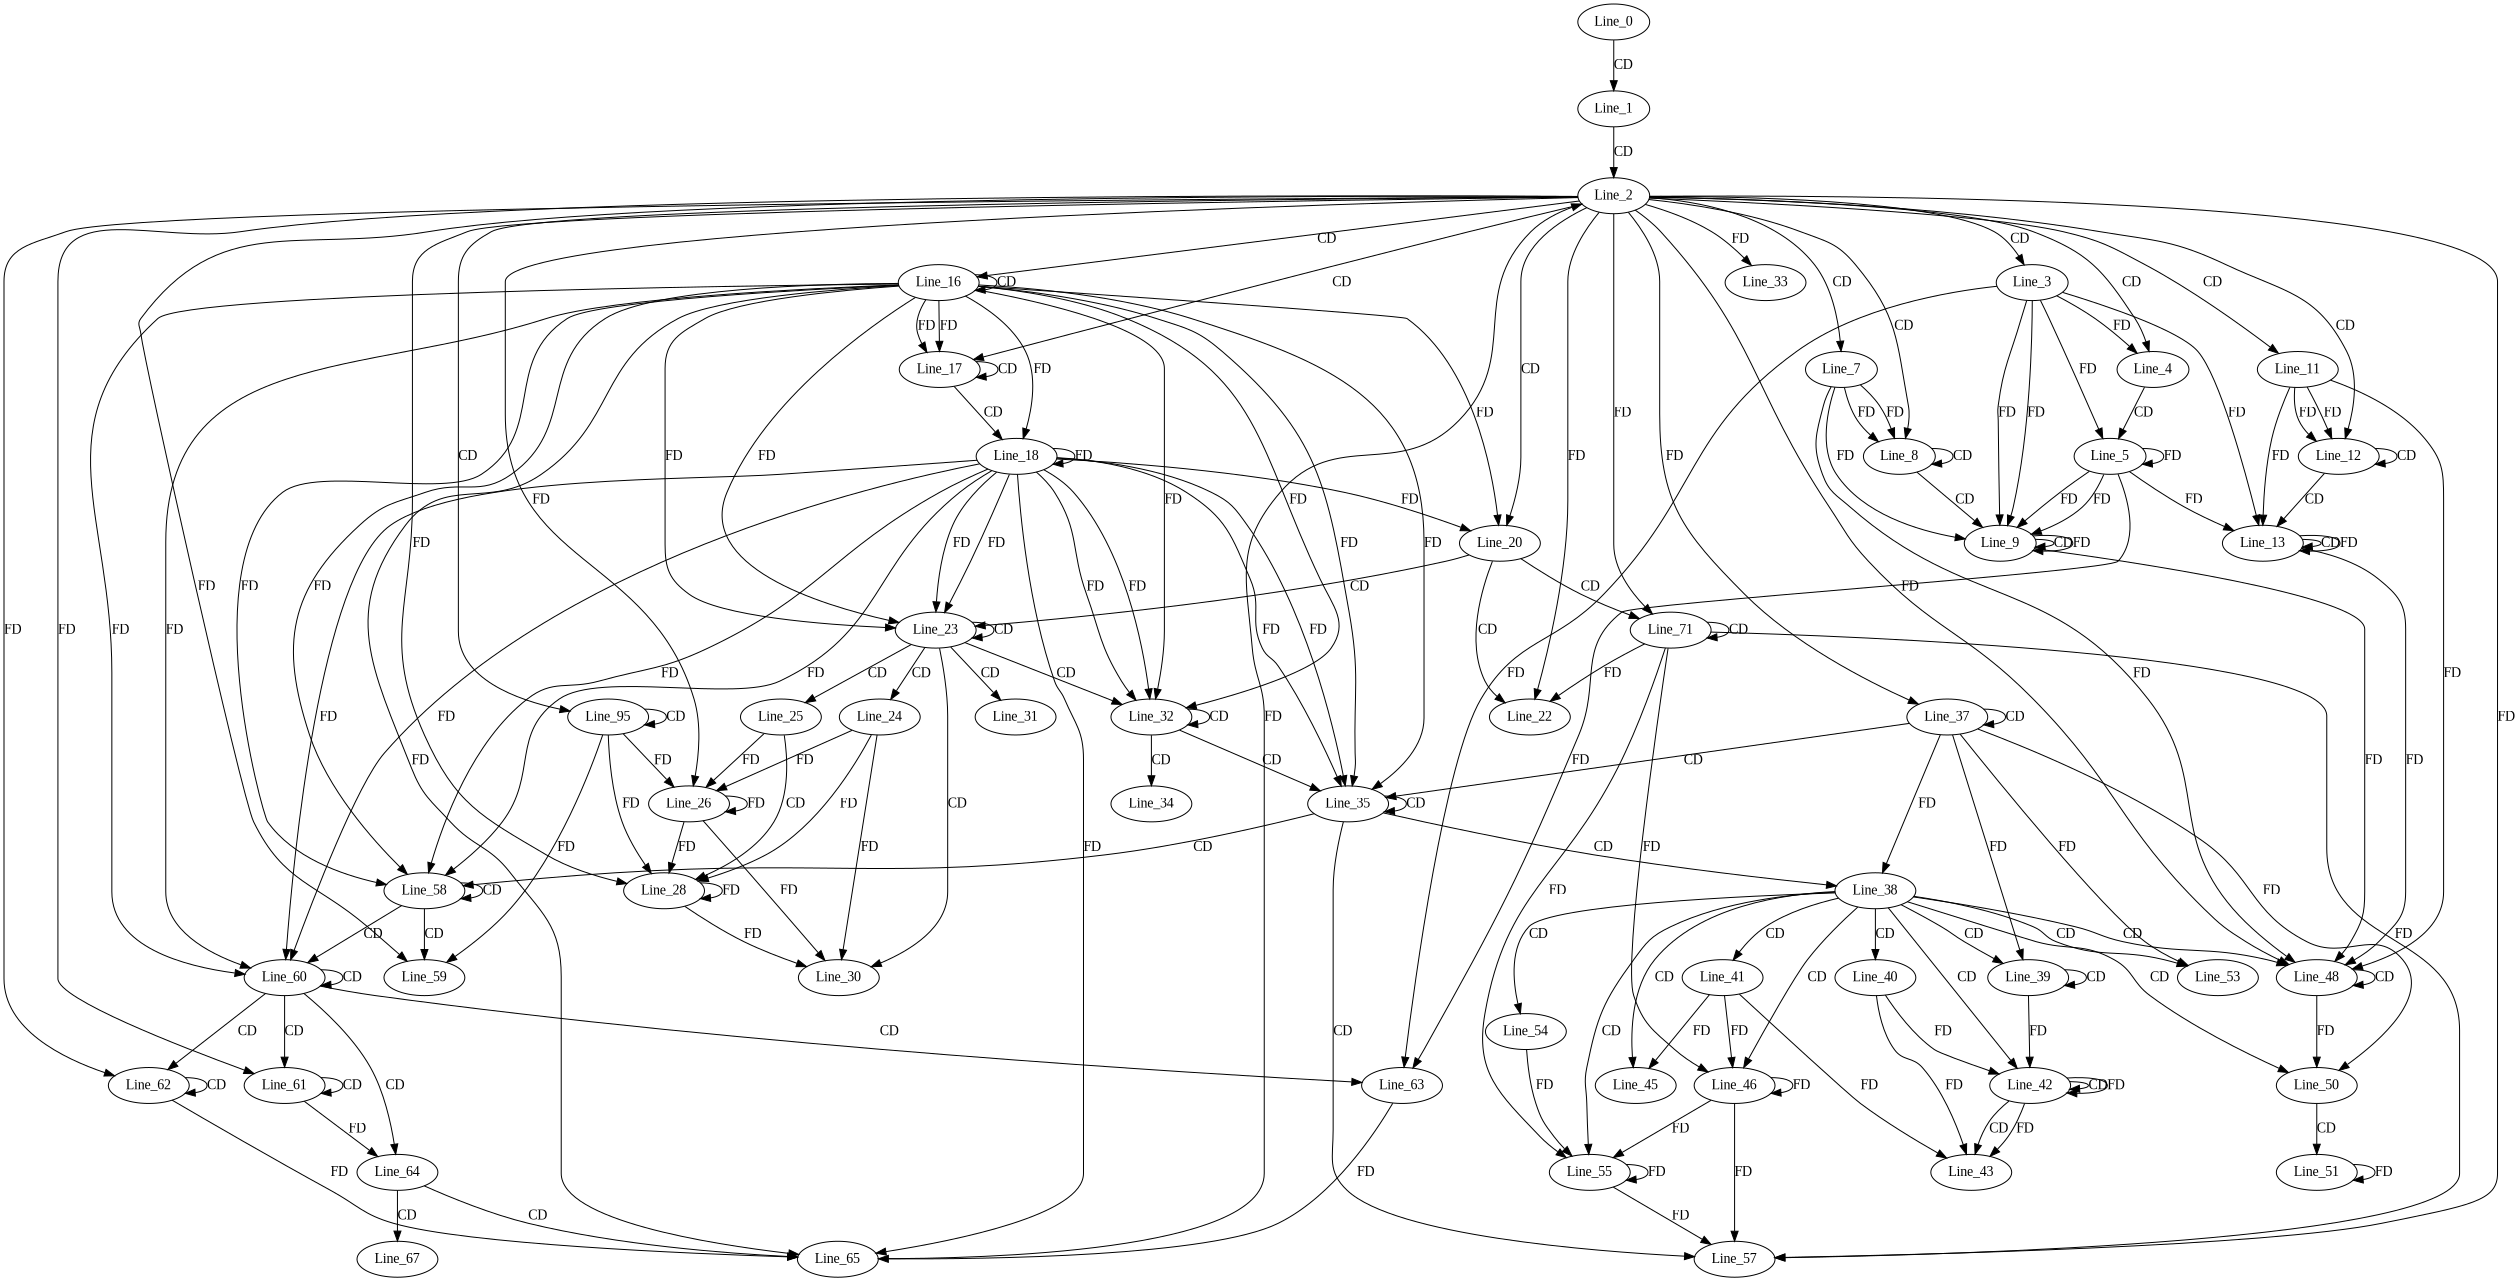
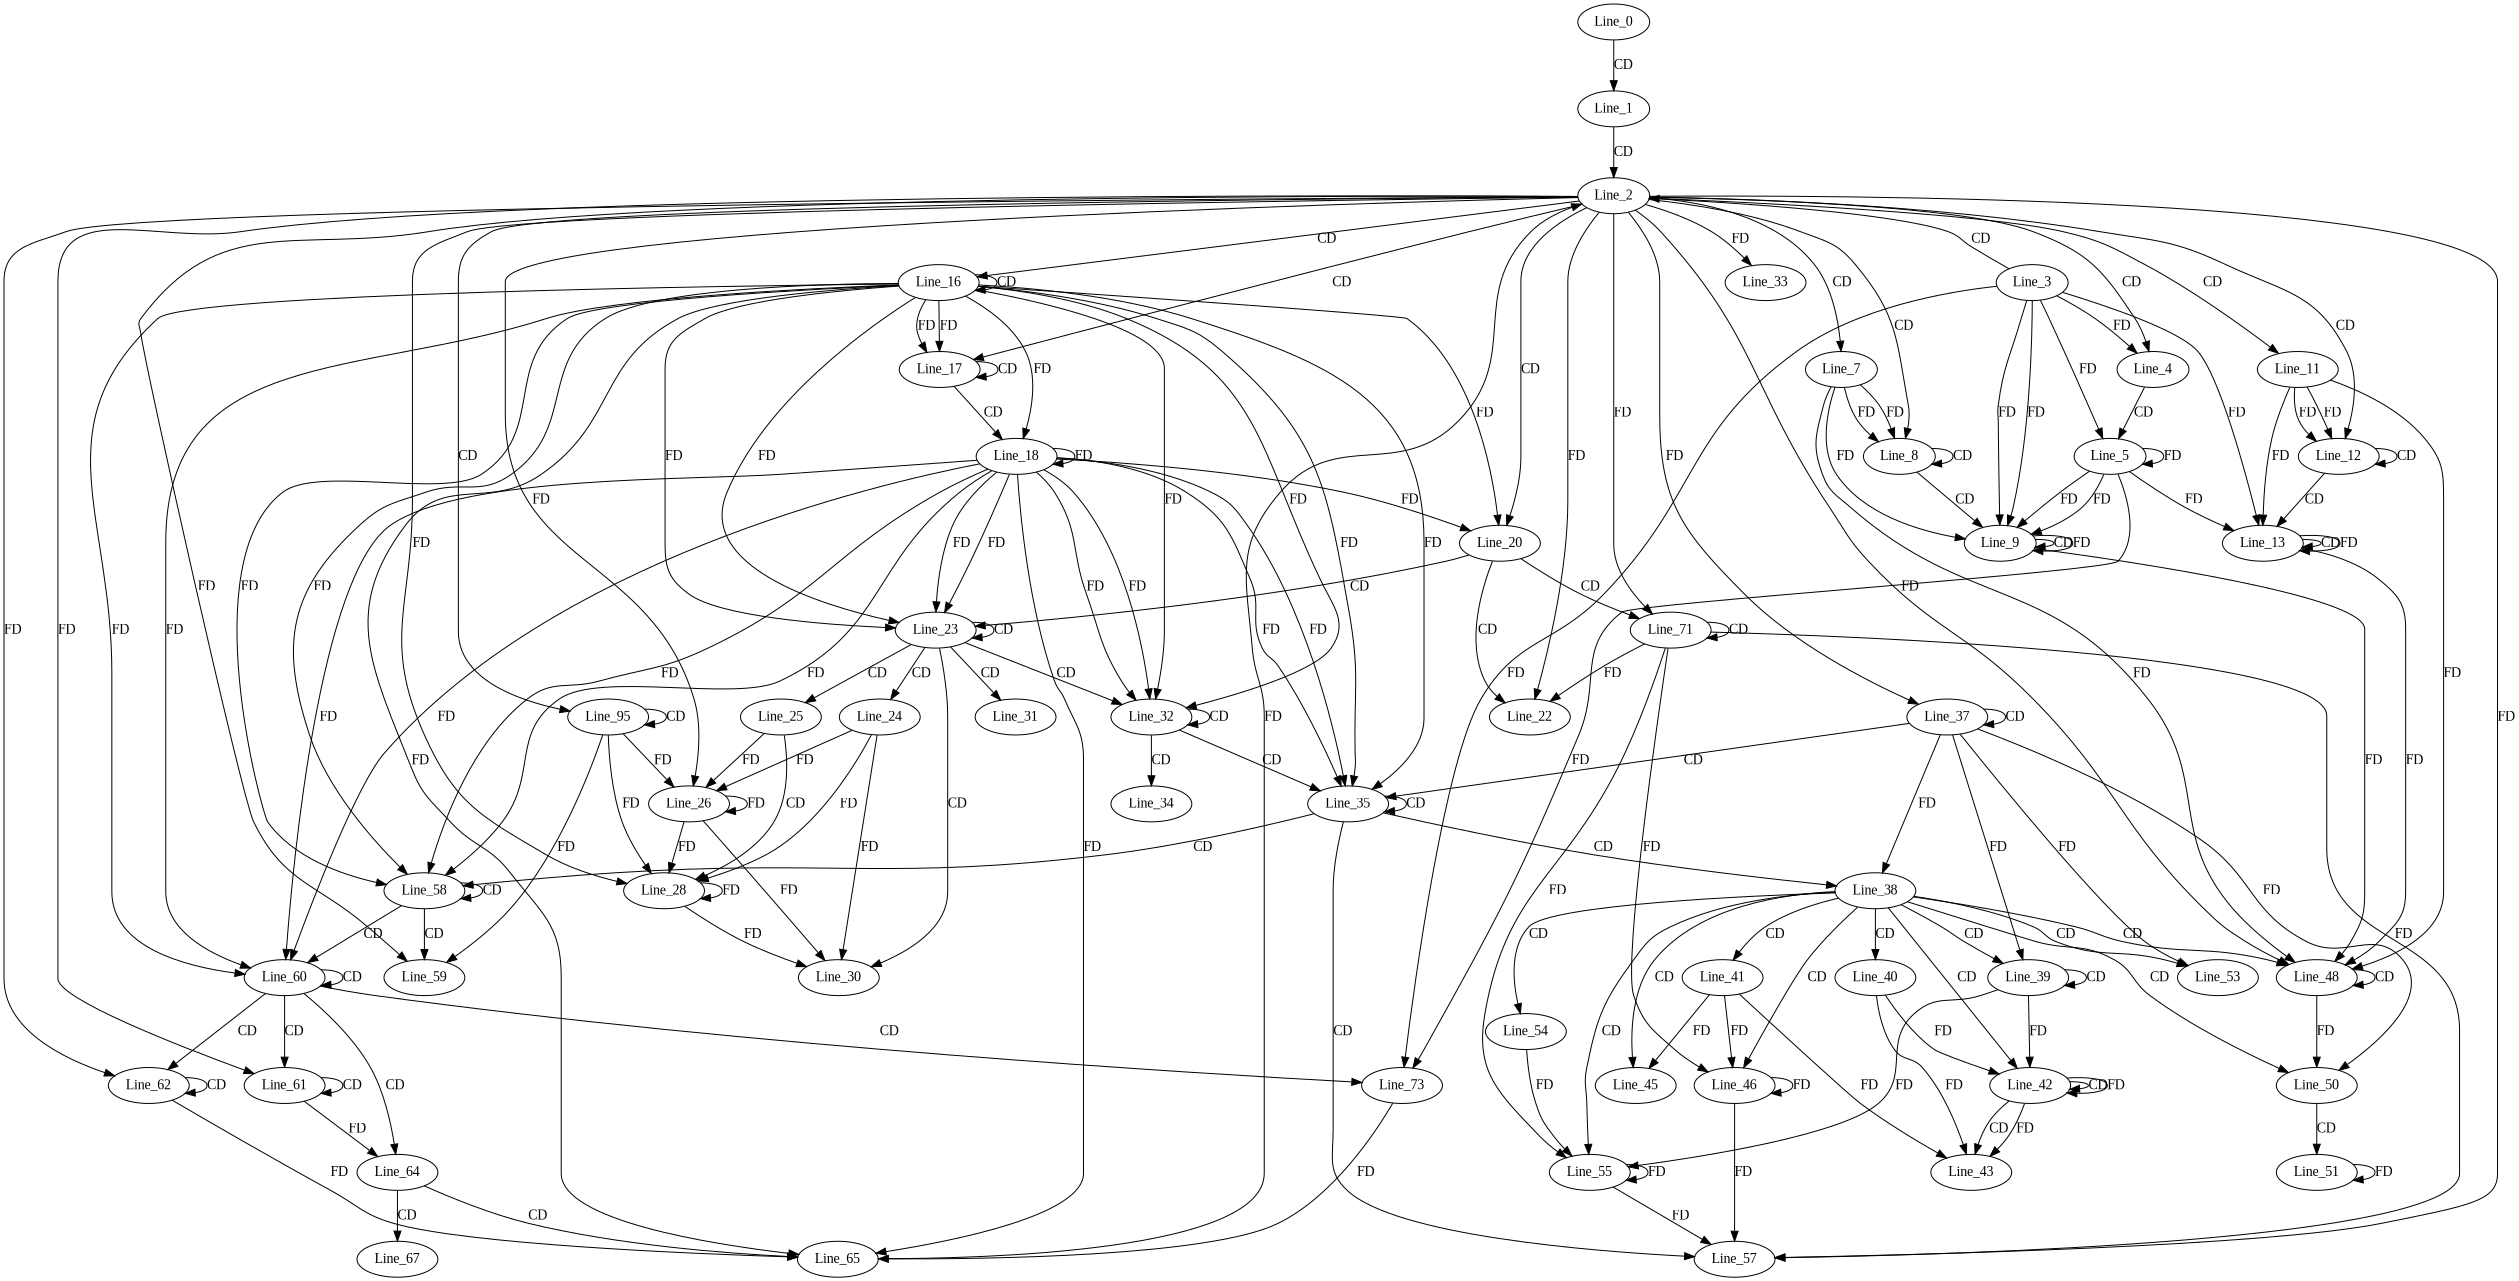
(1841, 203) -> (1867, 216)
(1402, 1085) -> (1402, 1085)
(1667, 1126) -> (1852, 1118)
